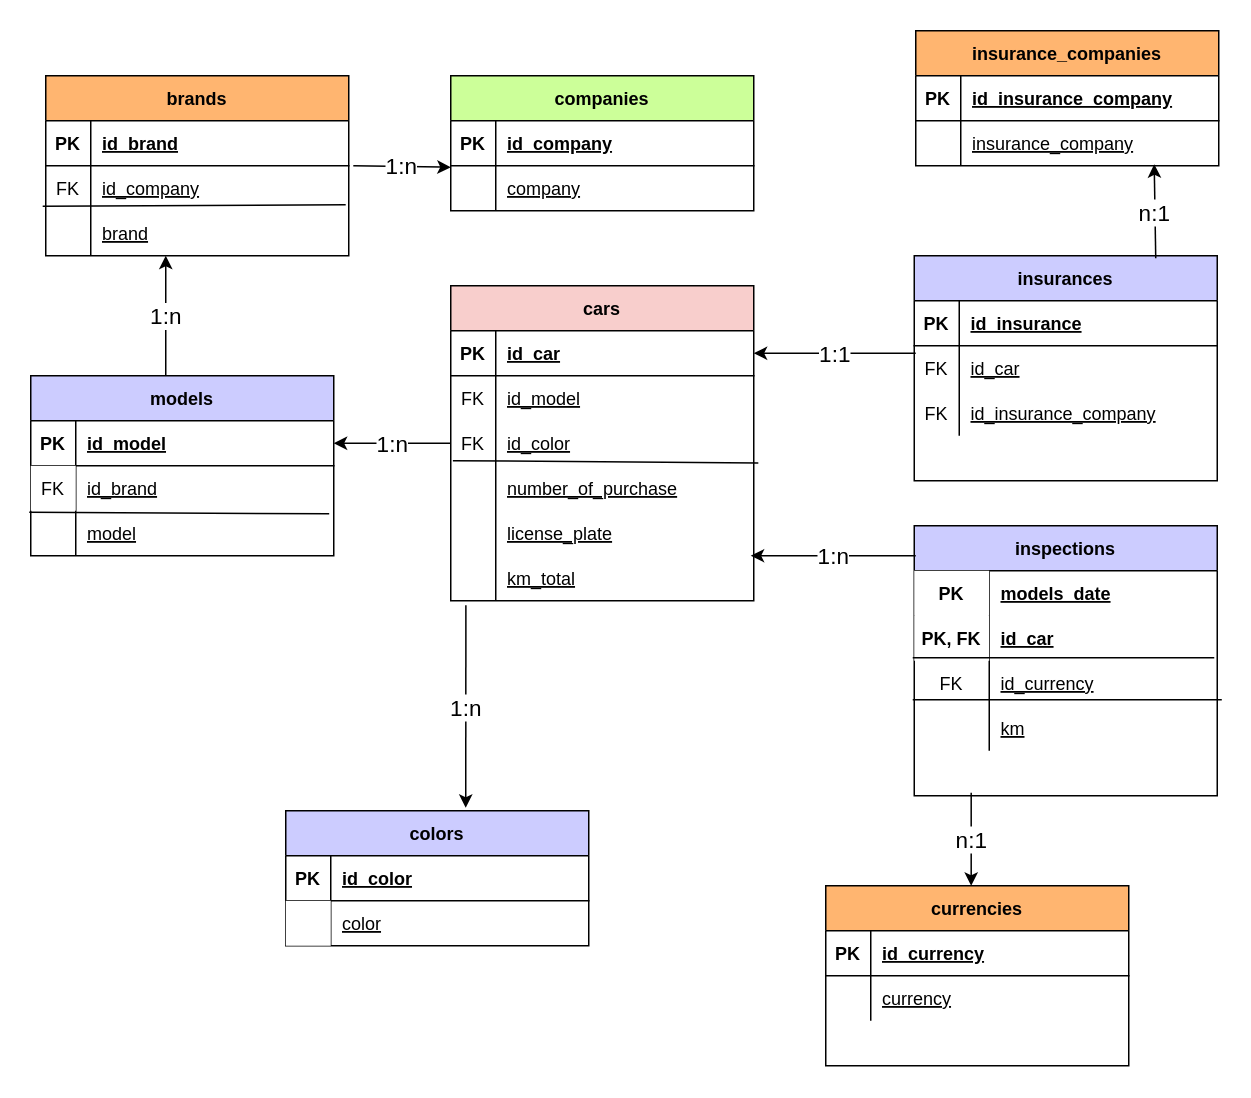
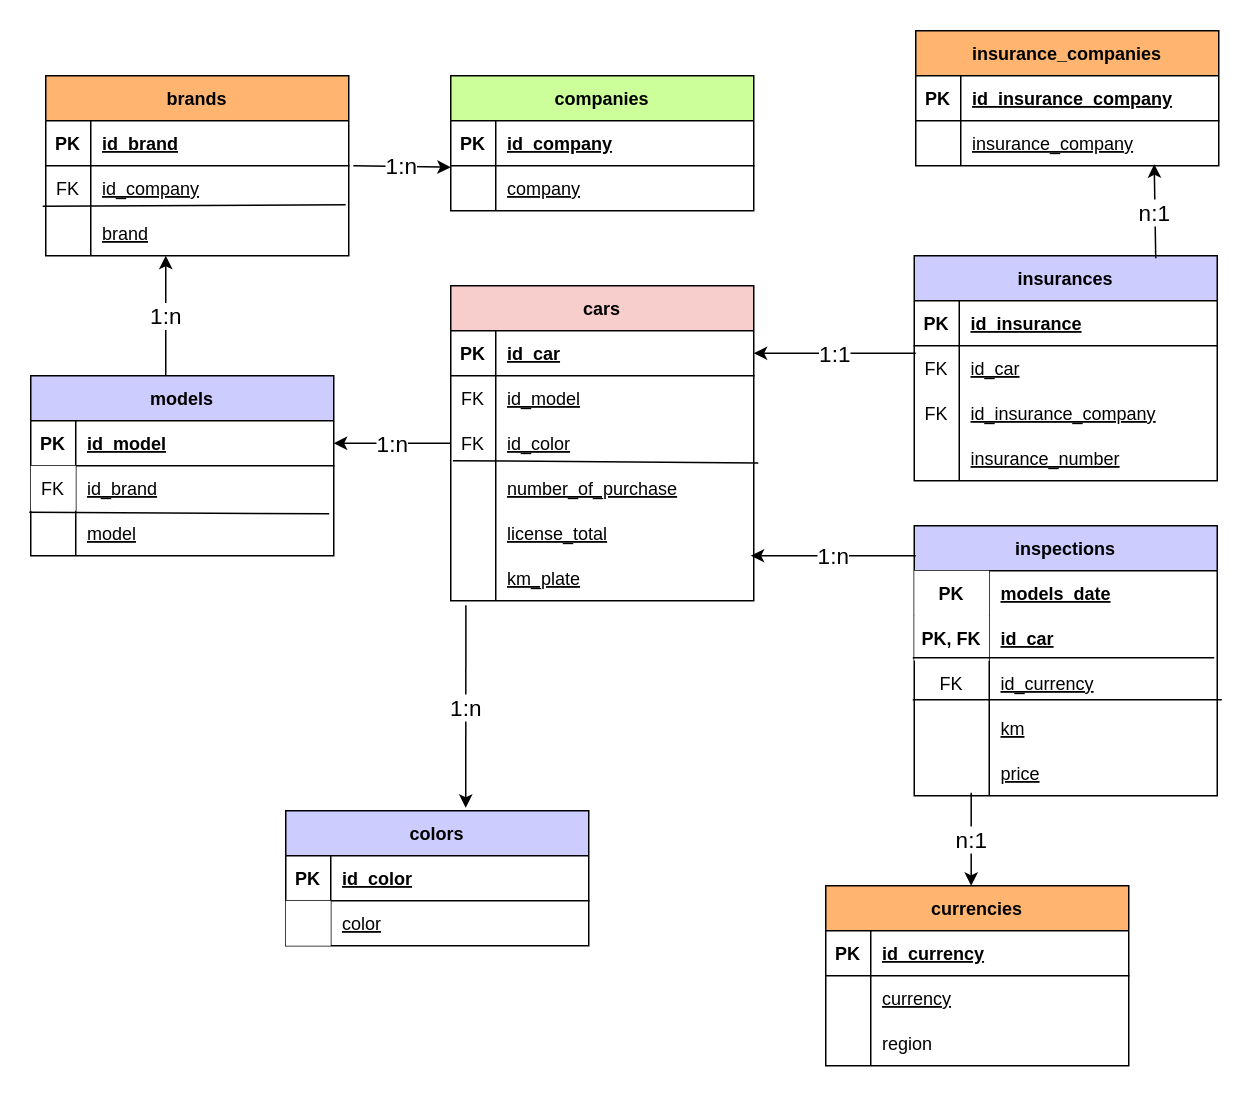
none -> (1088, 458)
(566, 534) -> (566, 534)
(545, 579) -> (545, 579)
none -> (1103, 773)
none -> (1000, 1043)
